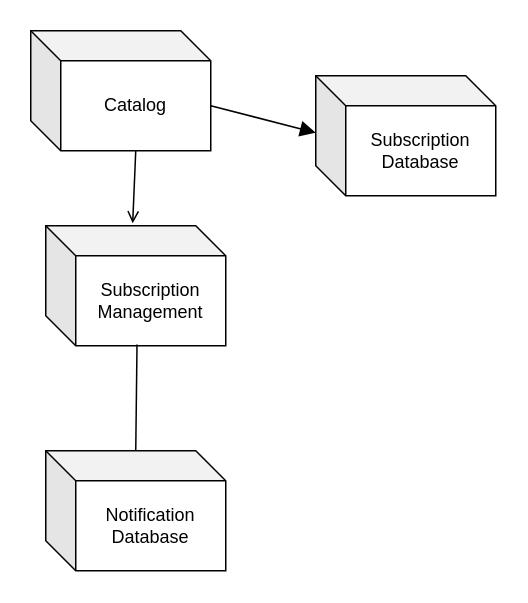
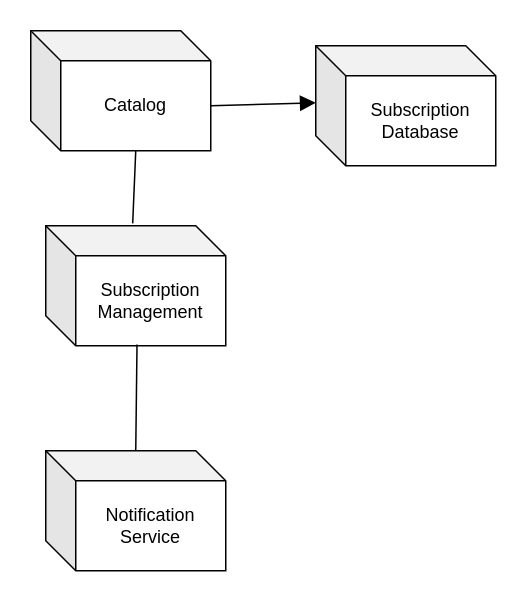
(406, 136) -> (406, 106)
(133, 216) -> (133, 217)
(151, 526) -> (151, 526)
